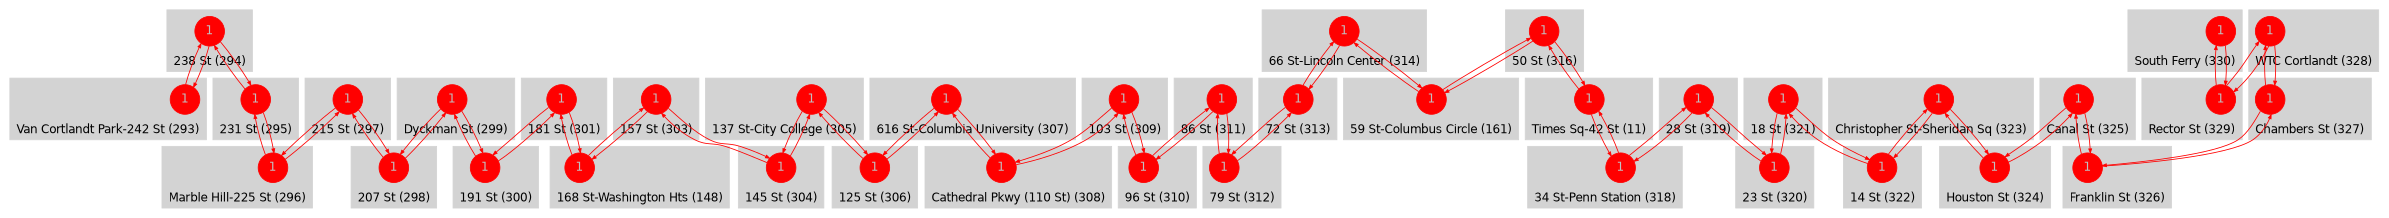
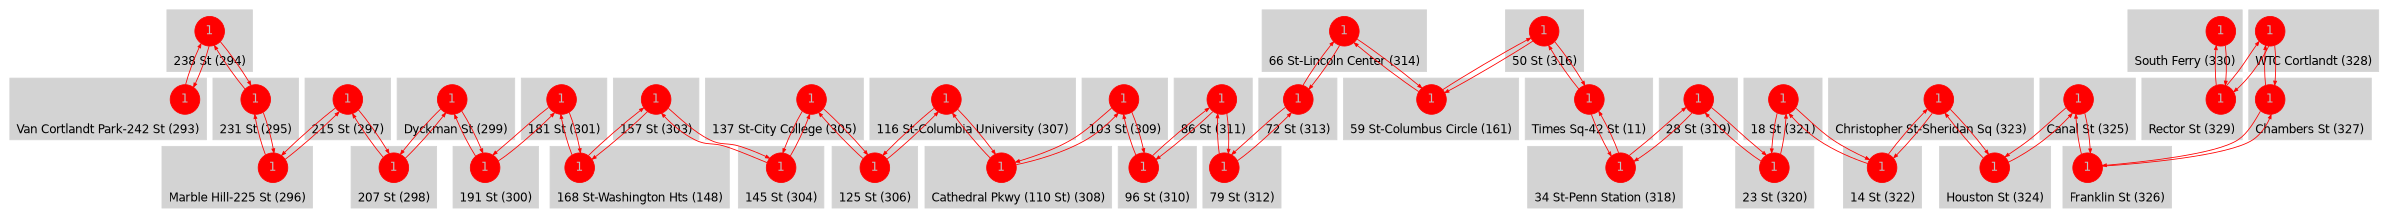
(973, 130) -> (973, 130)
